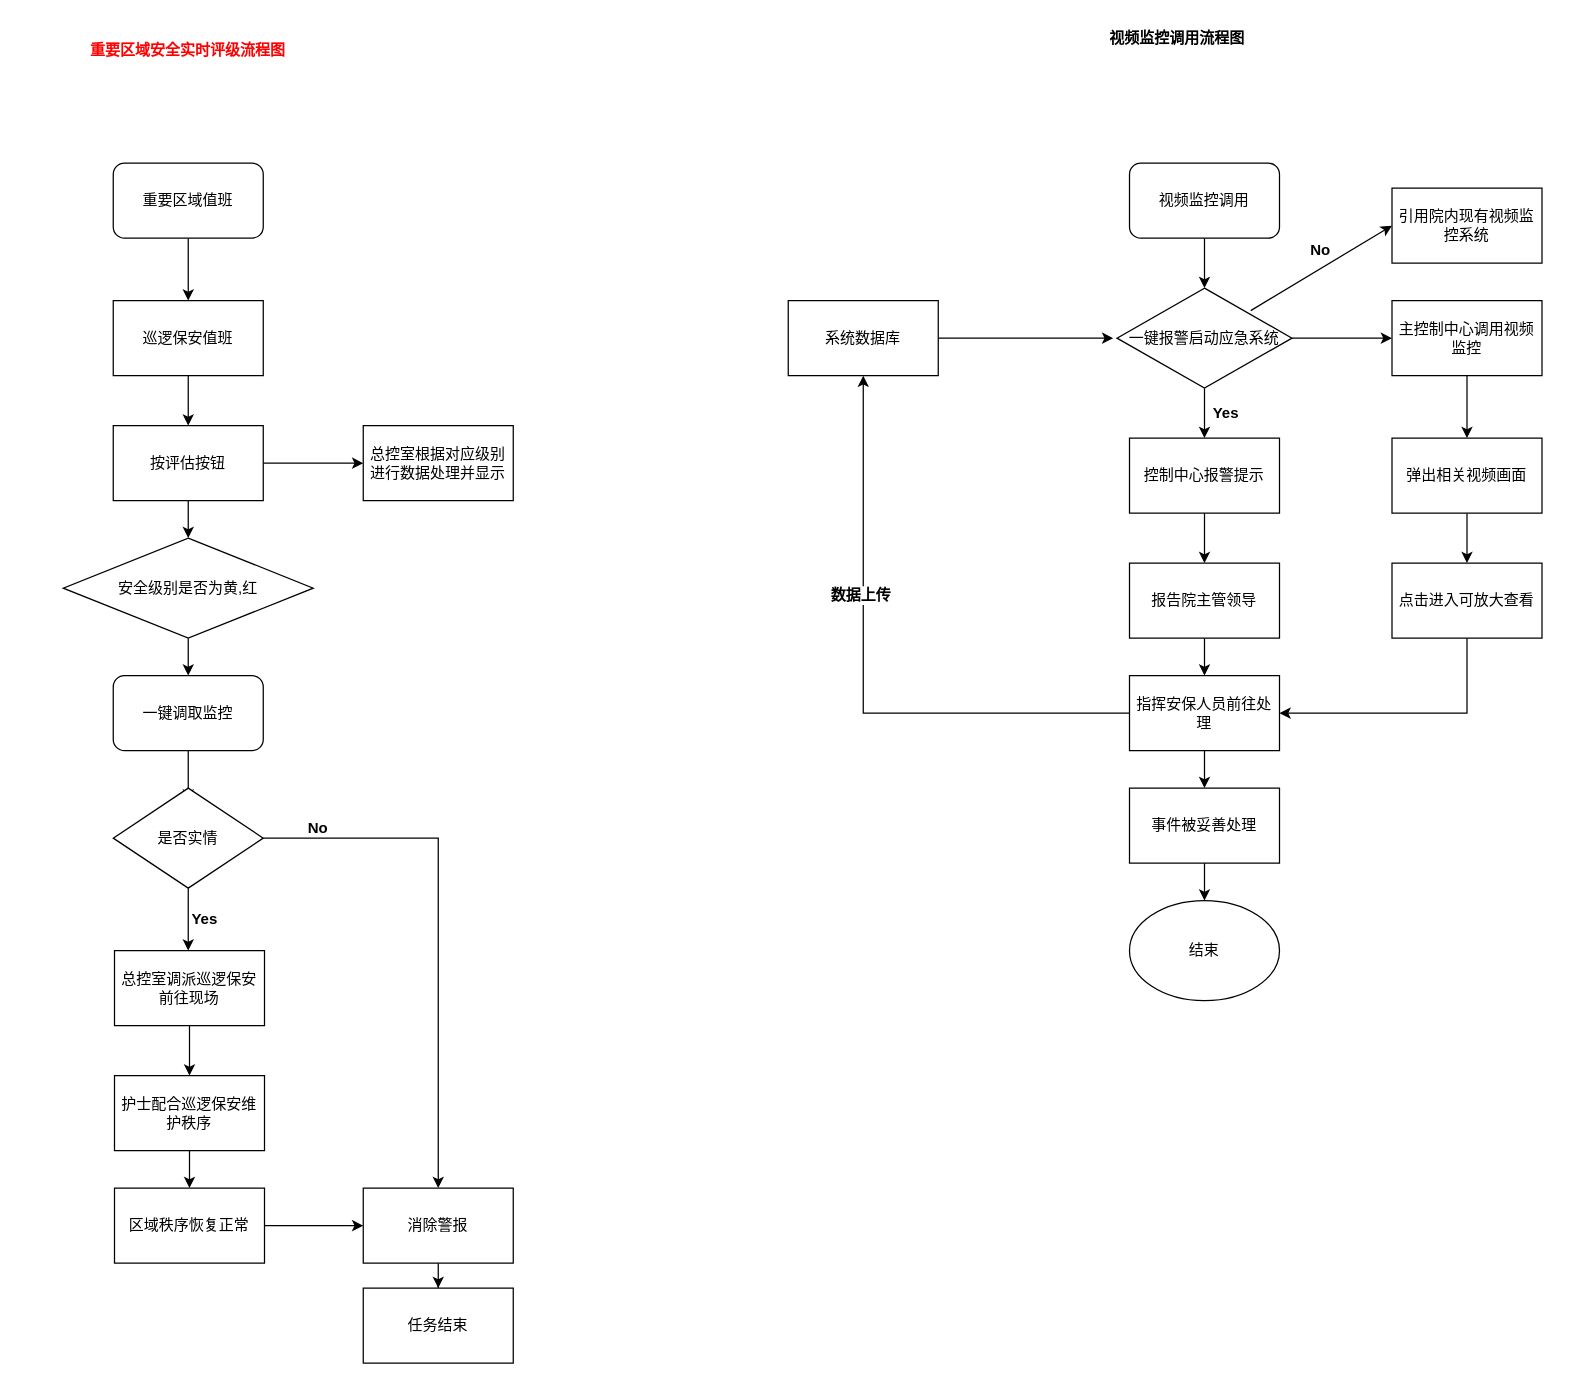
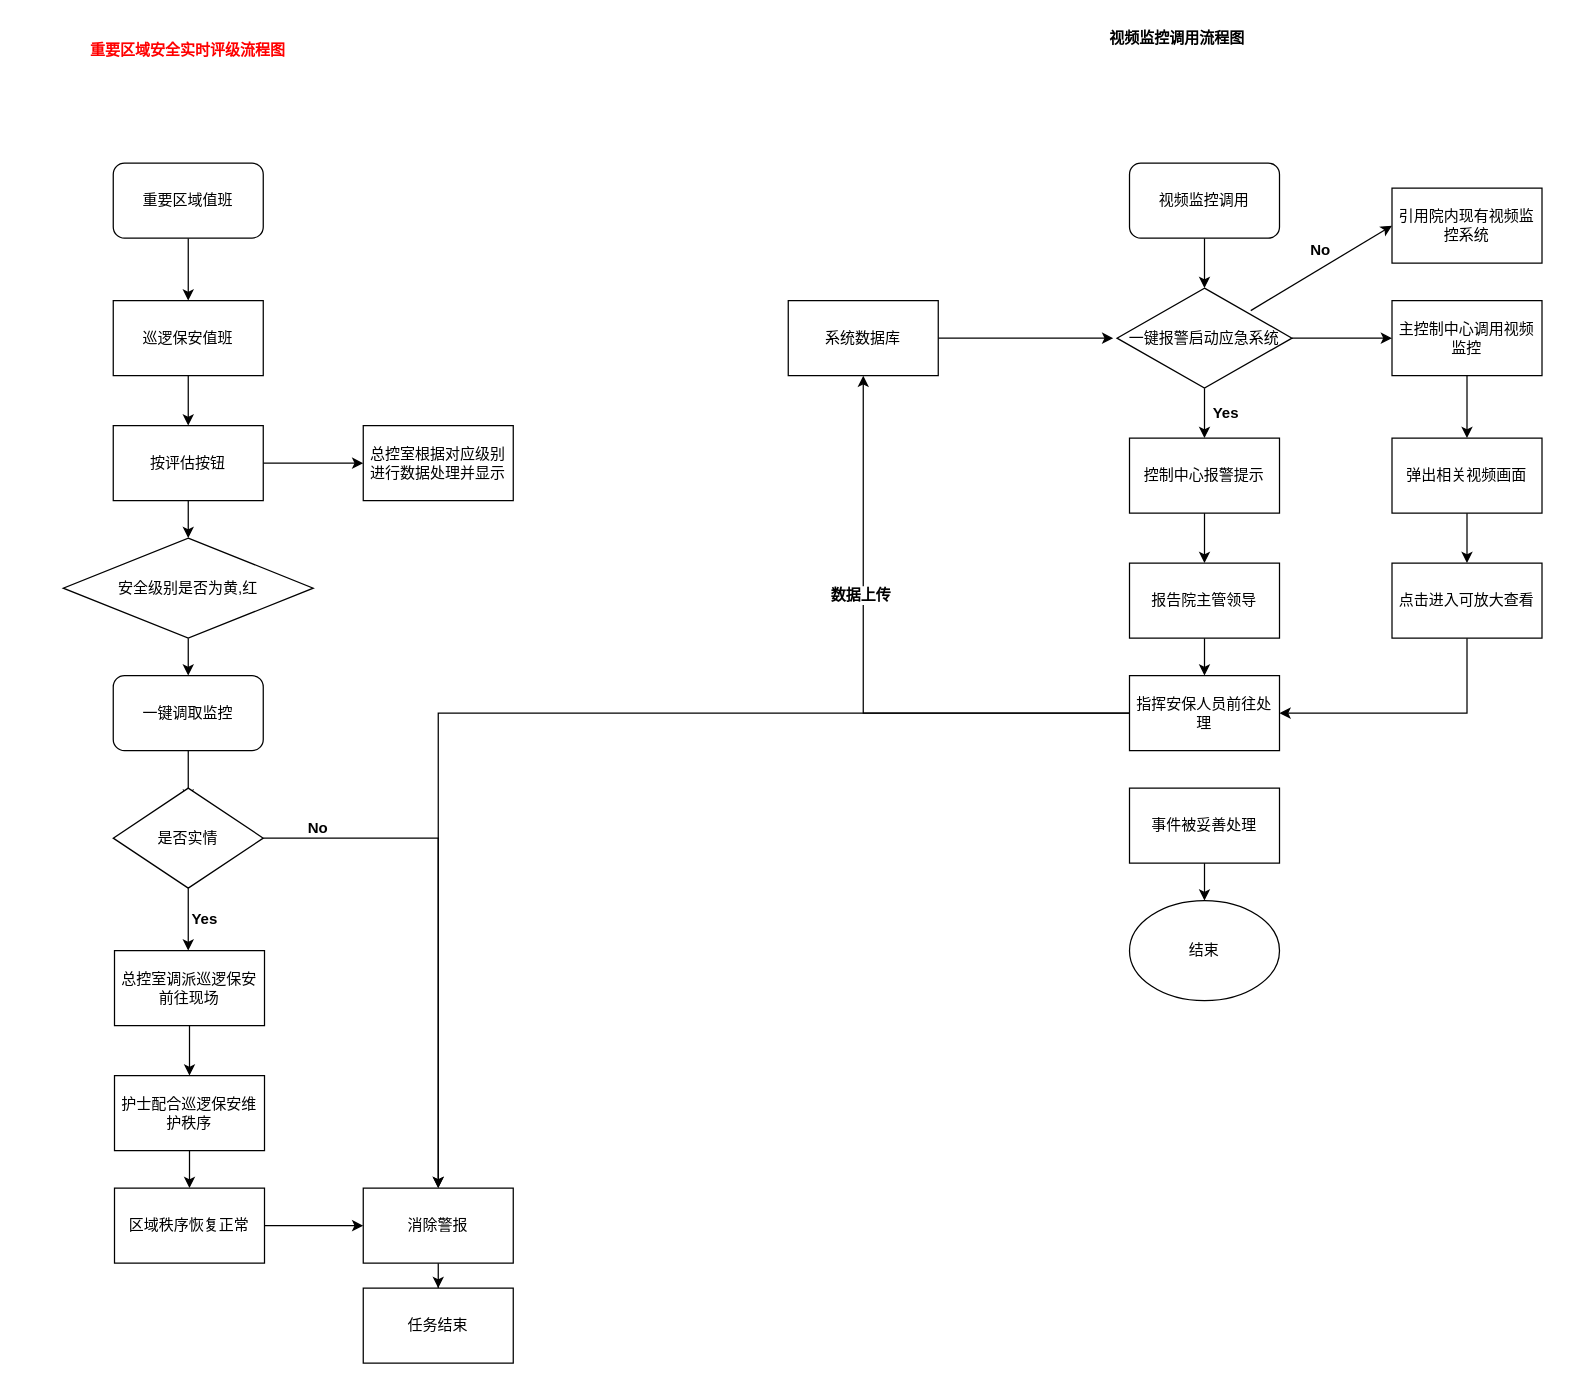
(1204, 774) -> (588, 713)
